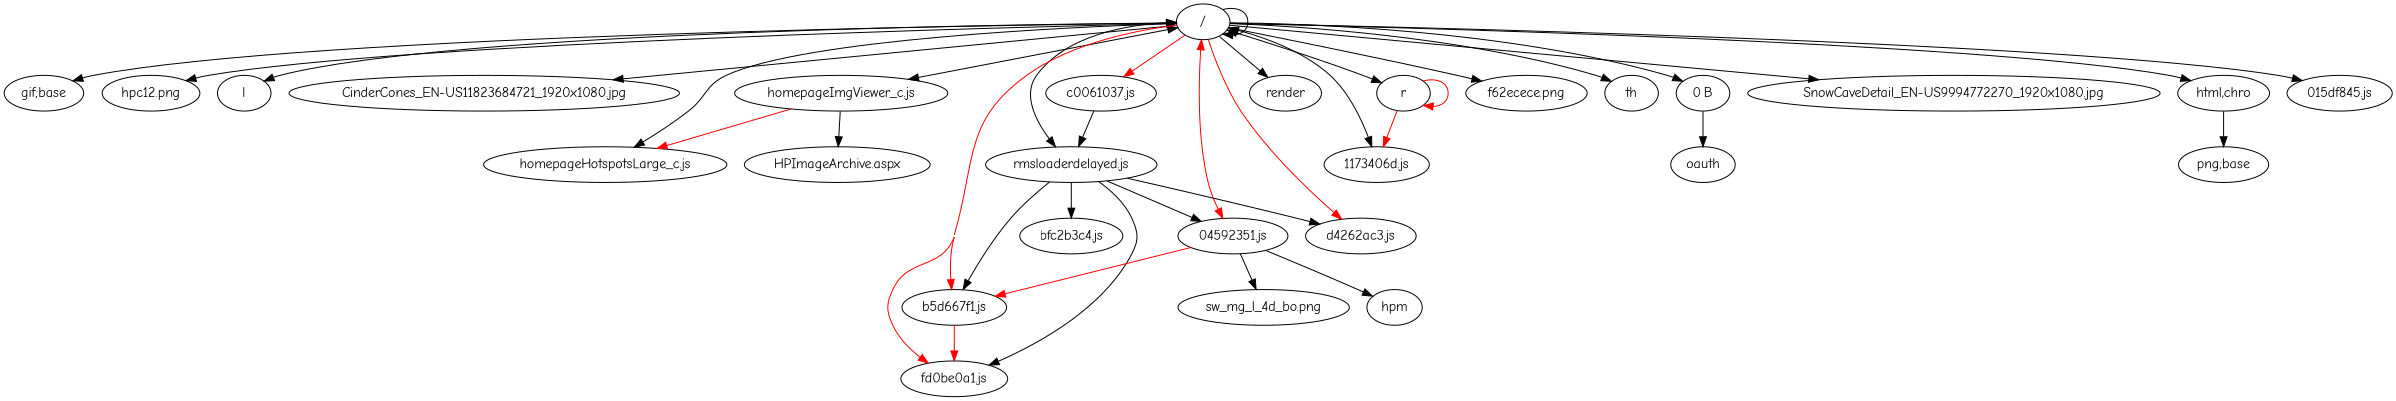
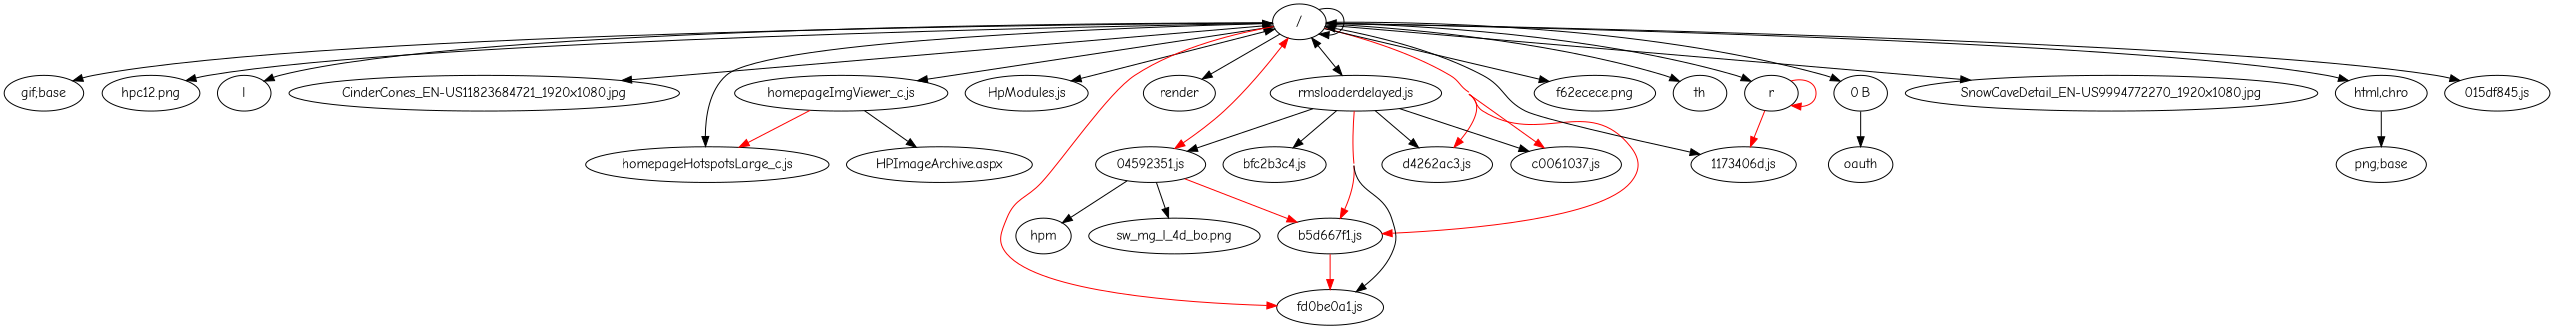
none -> (1027, 93)
(1088, 124) -> (1459, 128)
(1004, 227) -> (1353, 137)
